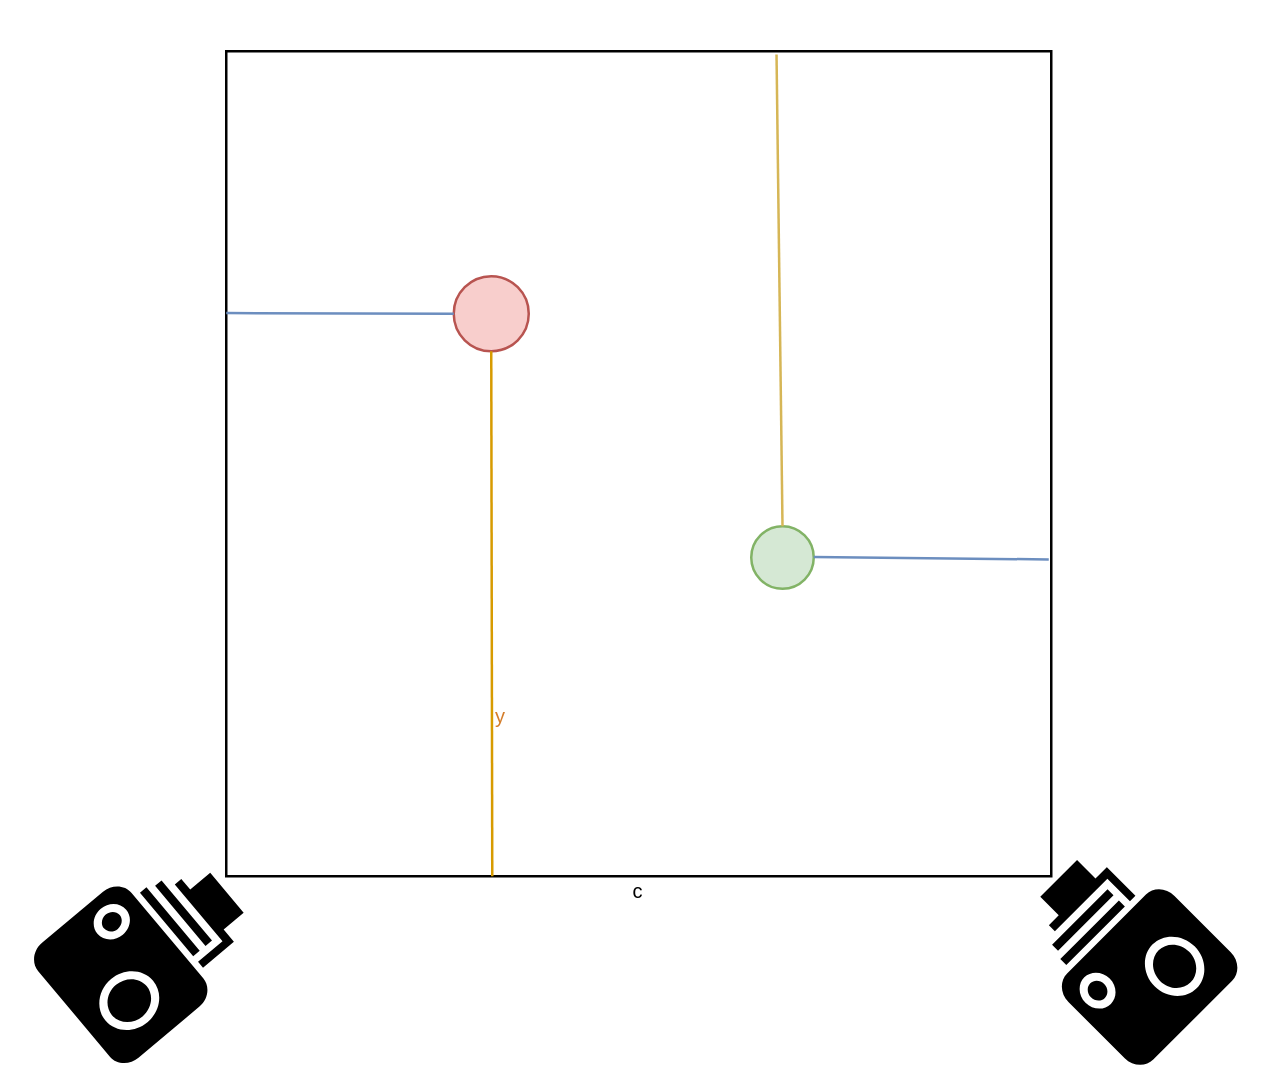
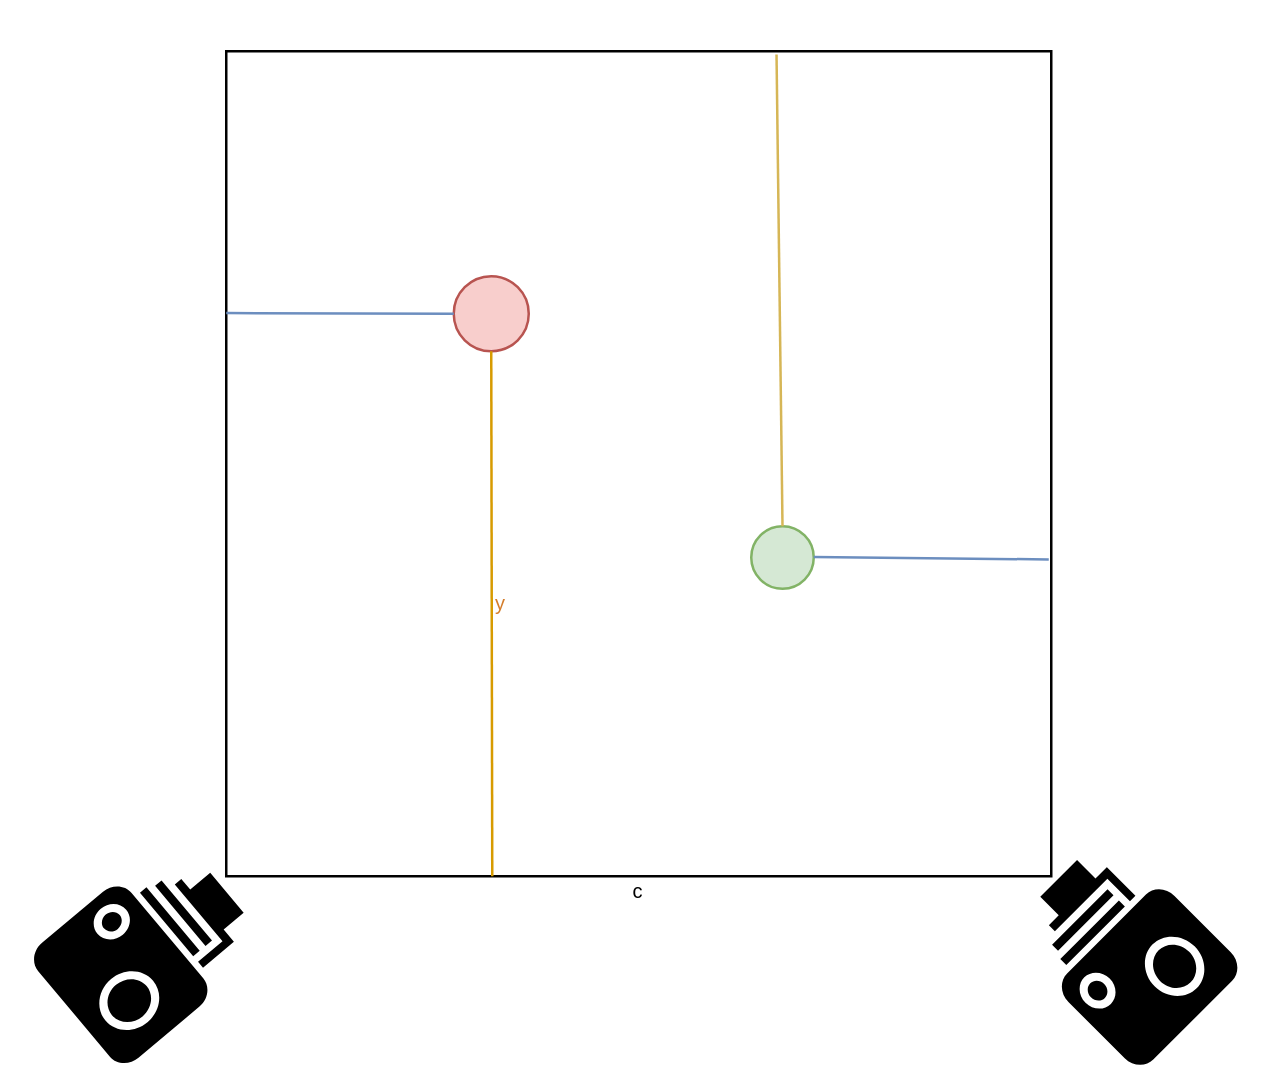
(501, 714) -> (501, 601)
